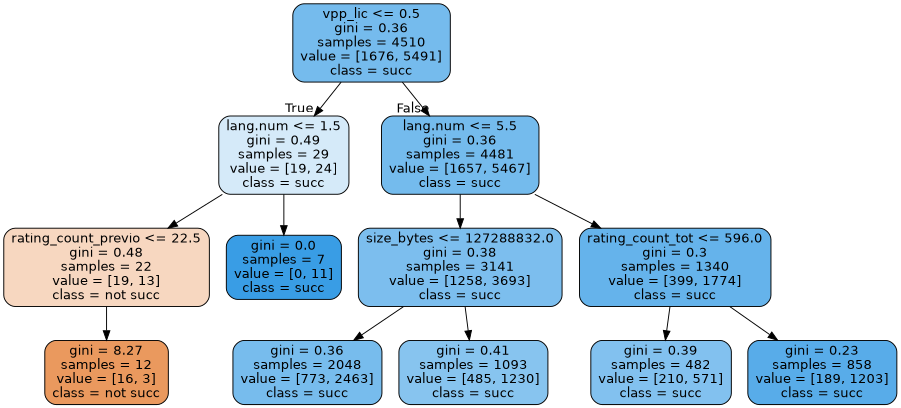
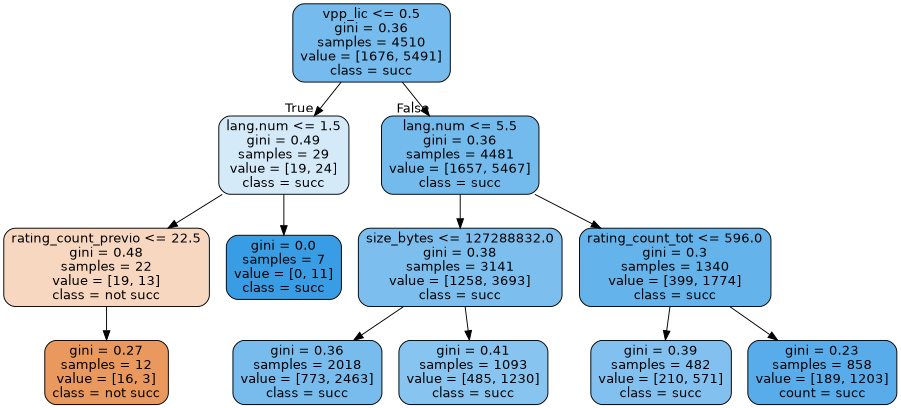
(107, 373) -> (107, 373)
(307, 373) -> (307, 373)
(822, 373) -> (822, 373)
